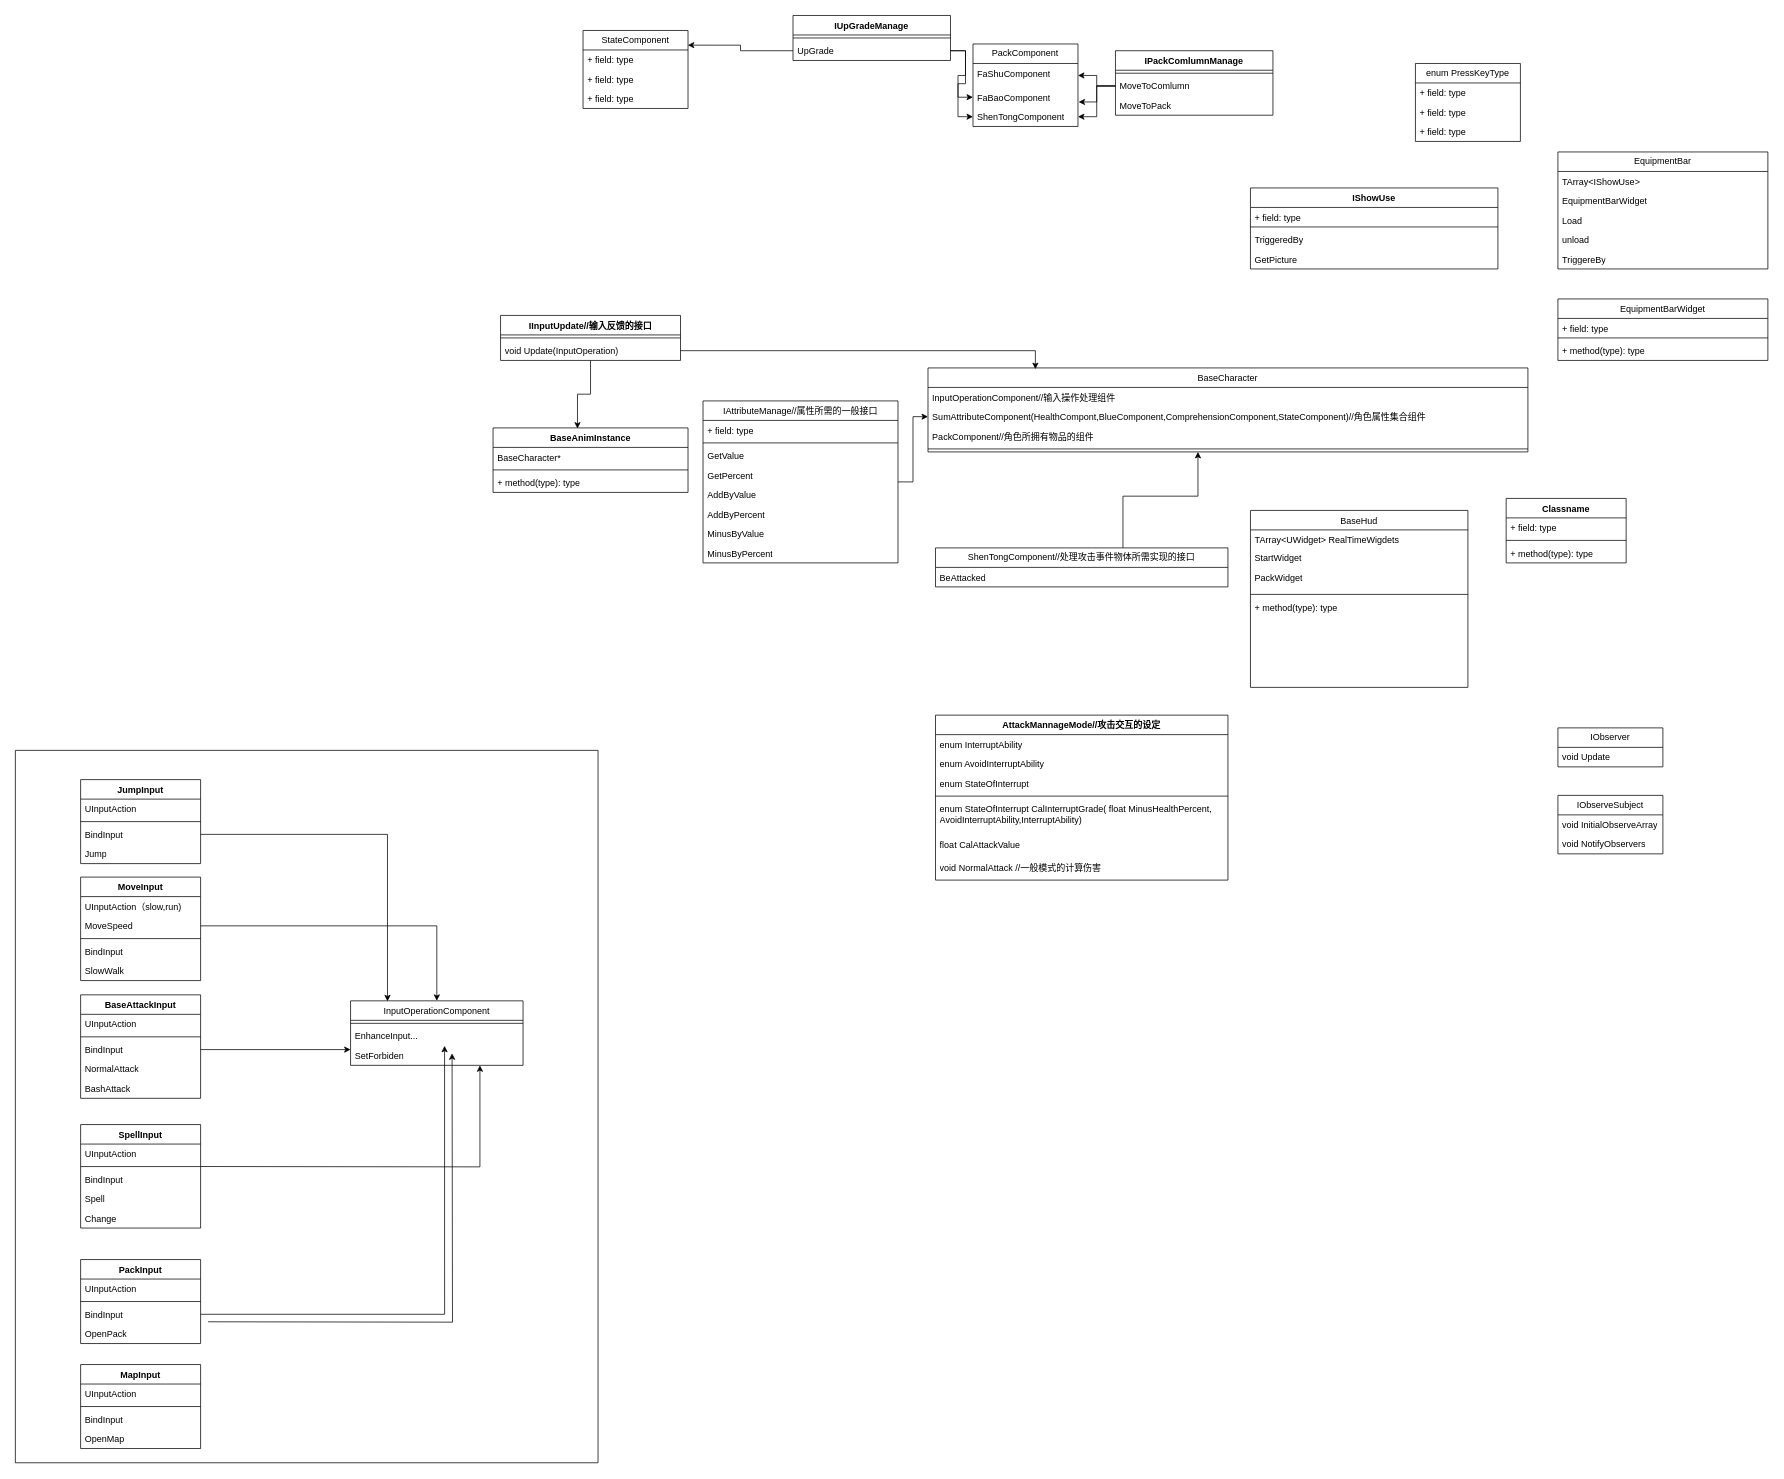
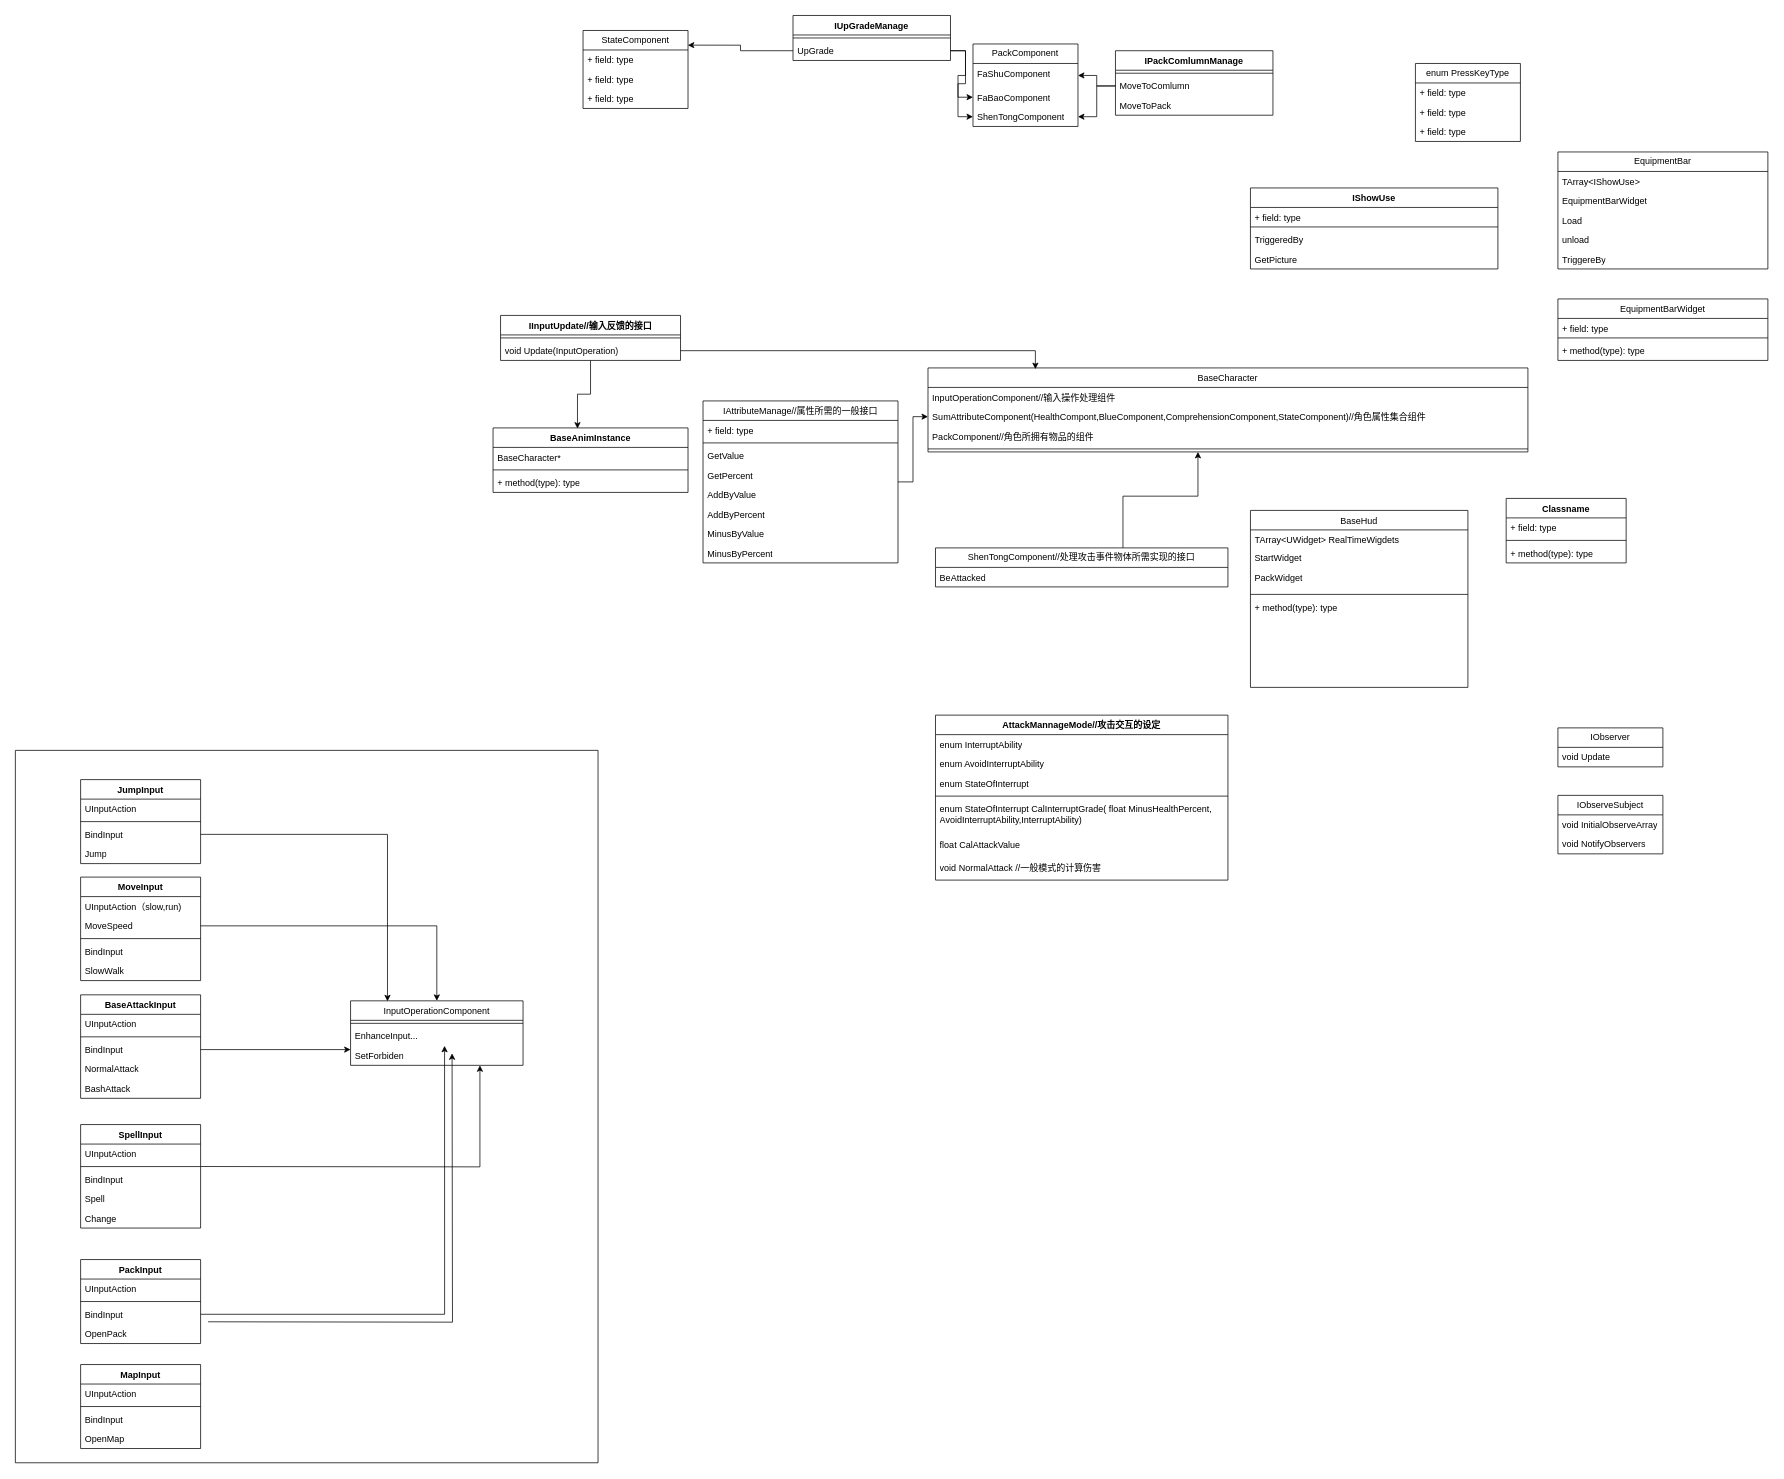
(1085, 102) -> none
